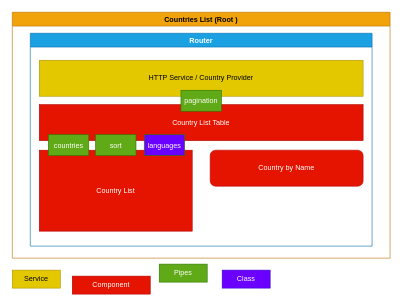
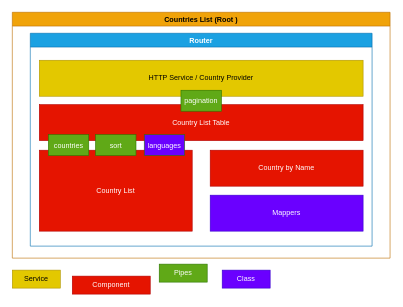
(287, 168) -> (287, 168)
none -> (287, 213)
